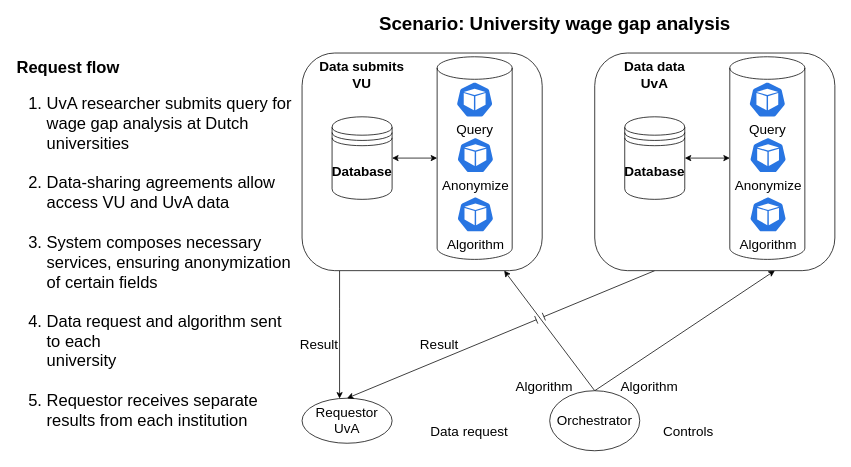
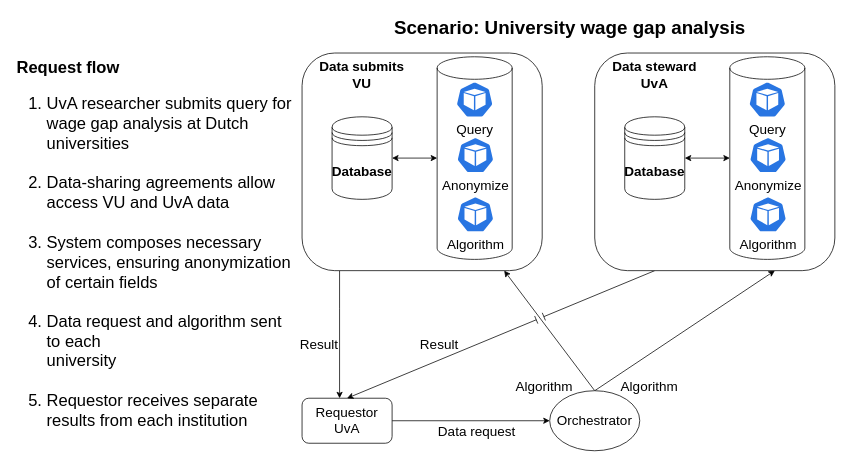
(555, 23) -> (570, 27)
(654, 75) -> (654, 75)
(347, 420) -> (347, 420)
none -> (468, 420)
(469, 432) -> (477, 432)
(688, 432) -> none
